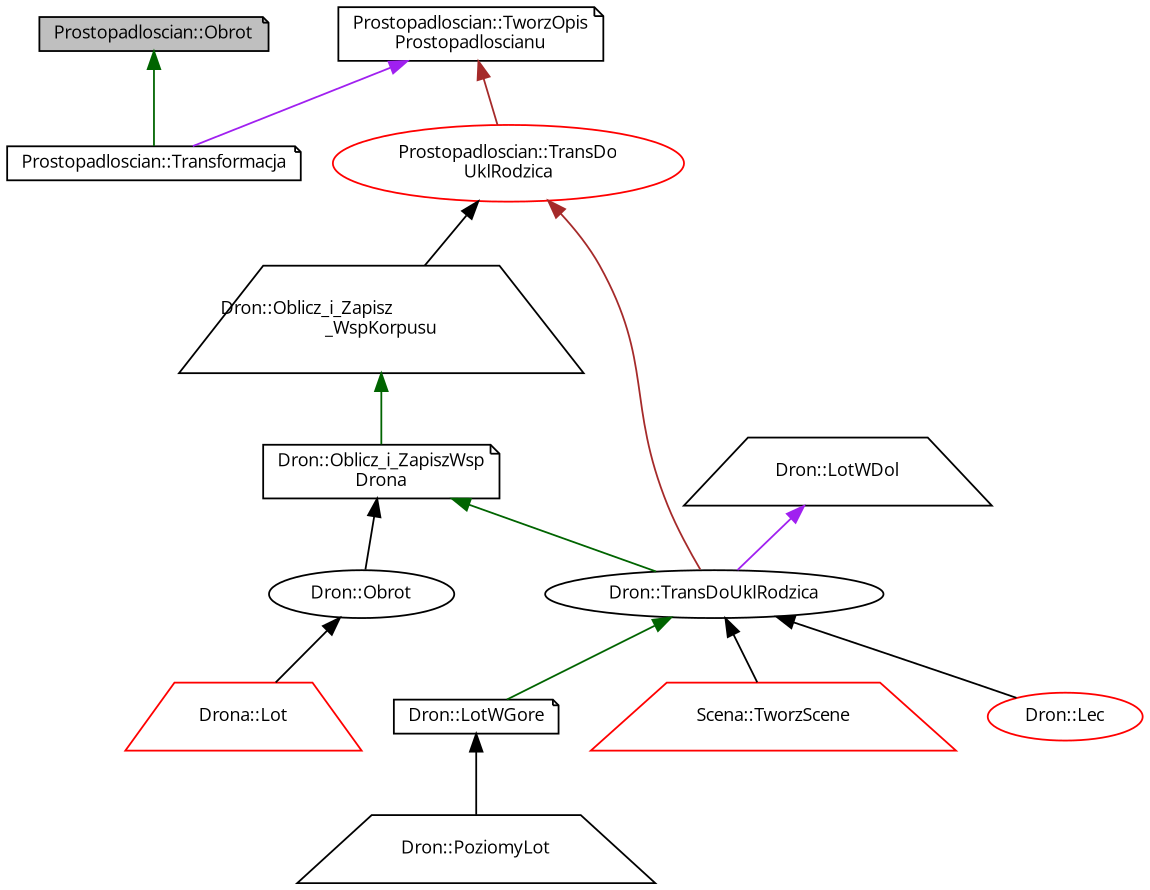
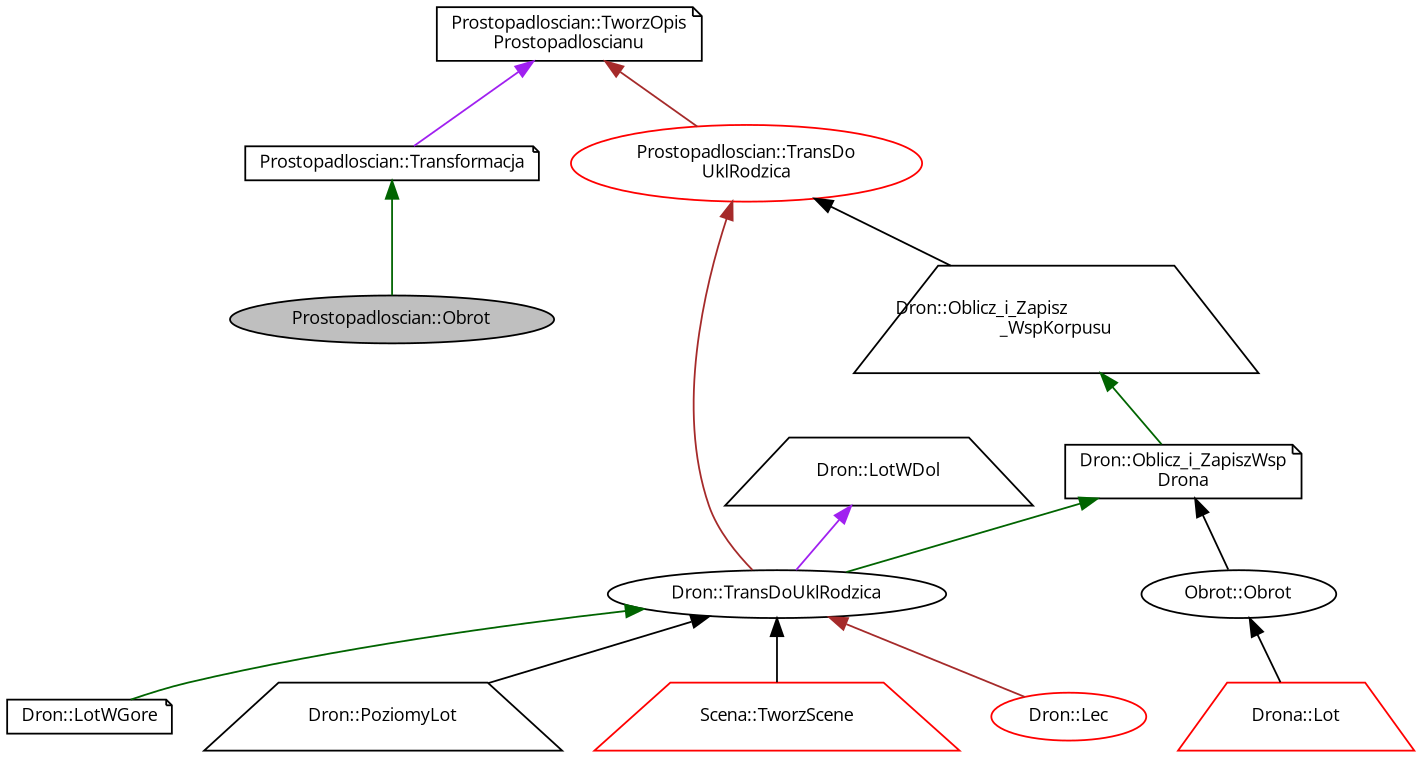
(154, 34) -> (392, 319)
(154, 108) -> (392, 247)
(362, 594) -> (1239, 594)
(905, 660) -> (936, 661)
(476, 783) -> (590, 652)
